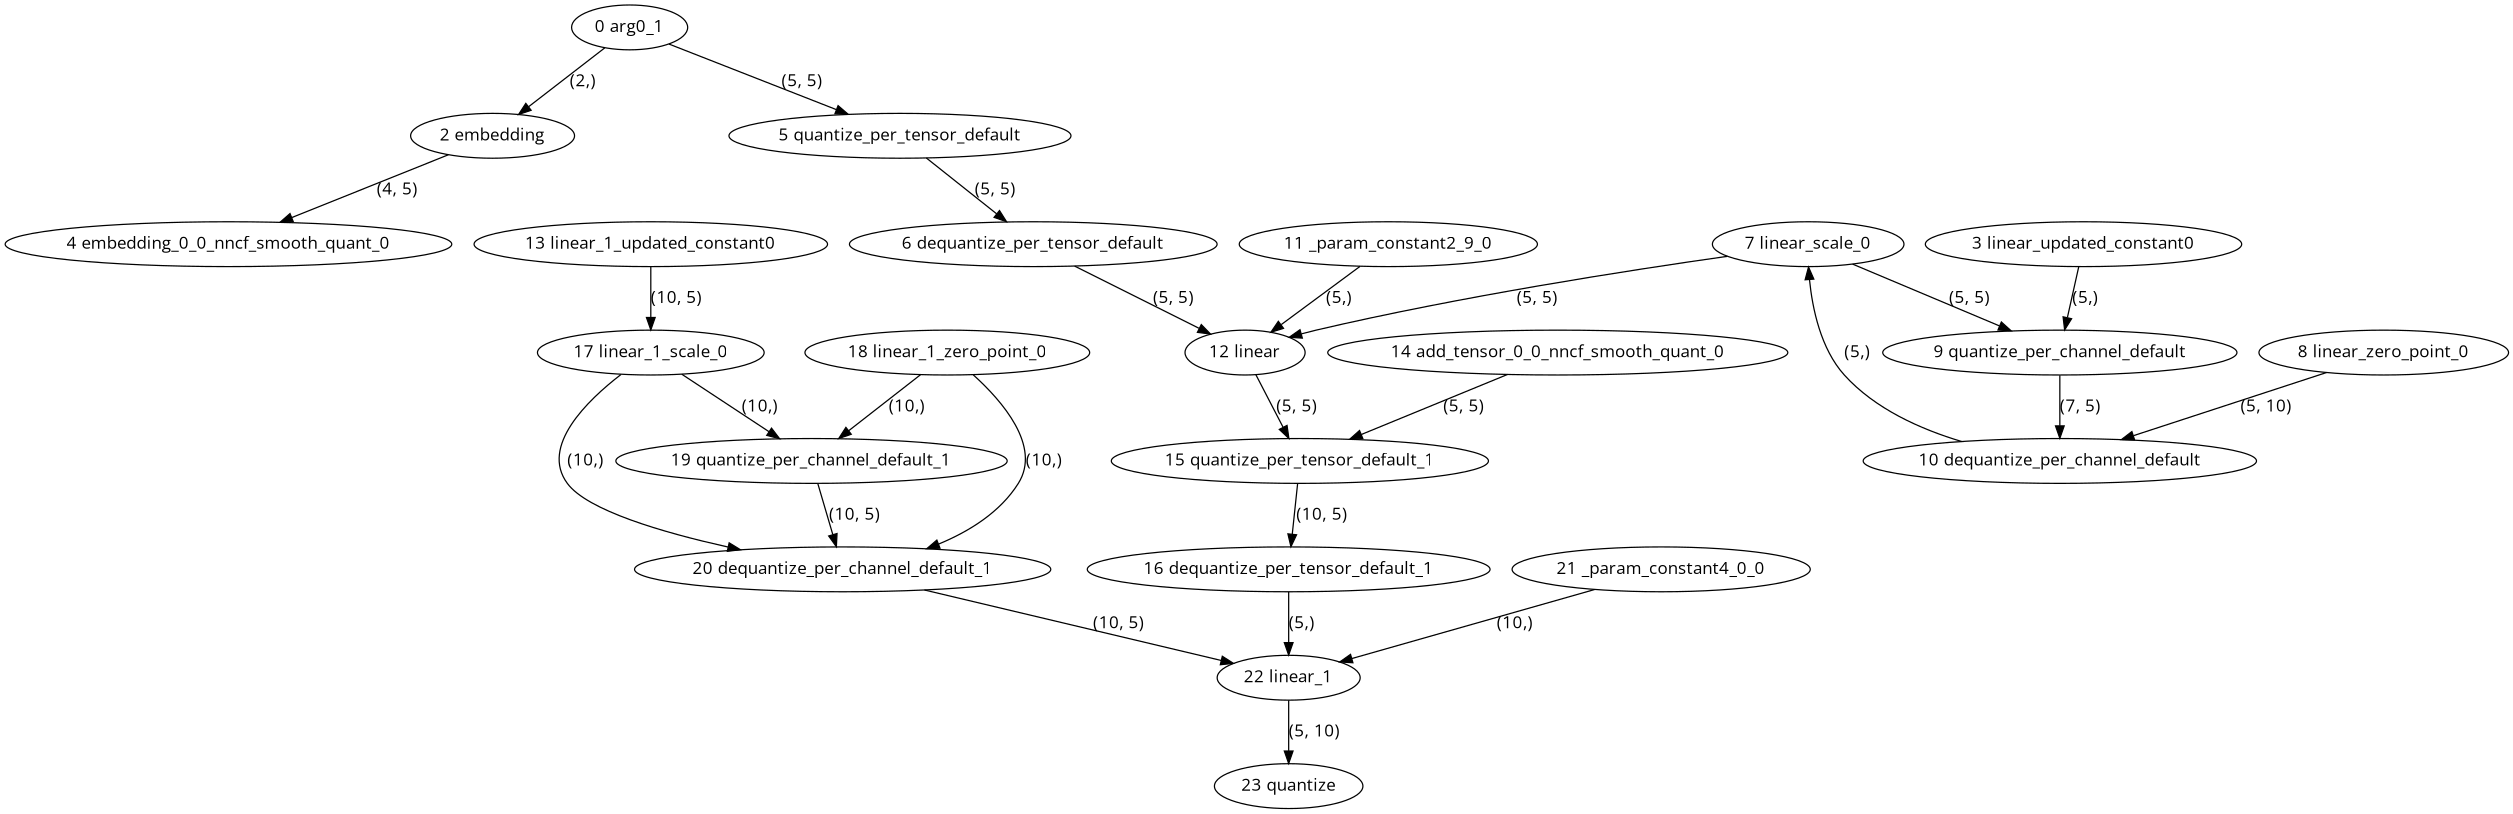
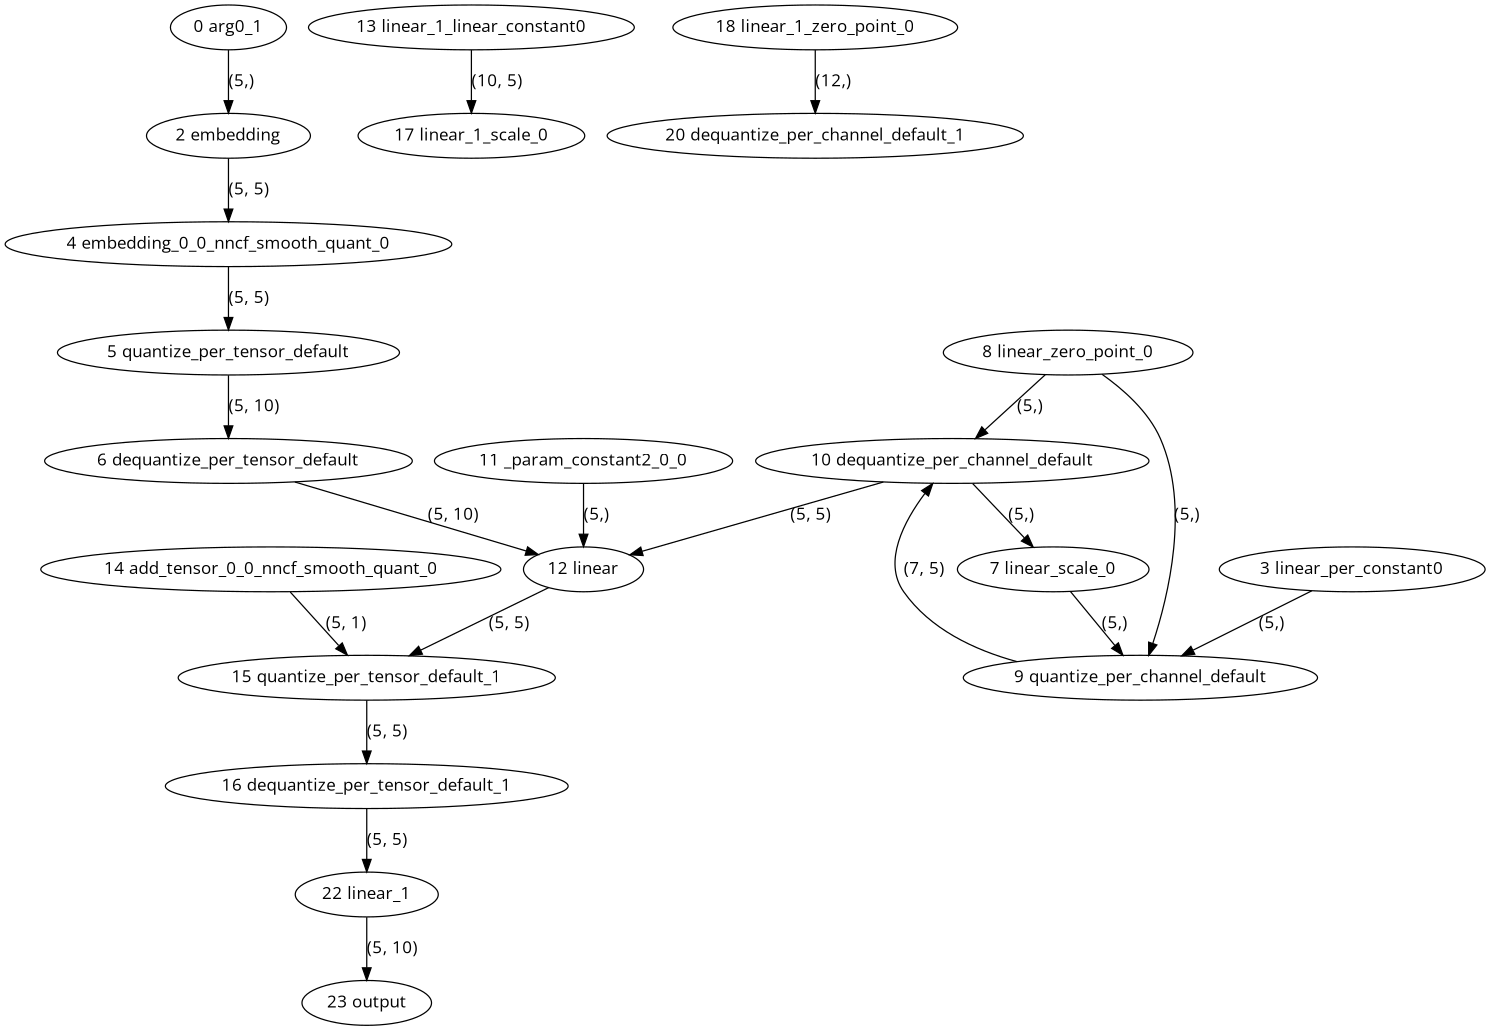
(753, 77) -> (228, 292)
(584, 82) -> (242, 82)
(398, 190) -> (250, 190)
(996, 190) -> (255, 407)
(651, 244) -> (471, 27)
(1388, 244) -> (584, 461)
(2084, 244) -> (1352, 569)
(1514, 290) -> (763, 517)
(1174, 298) -> (454, 515)
(1970, 298) -> (1115, 624)
(1464, 407) -> (347, 624)
(2267, 407) -> (1031, 407)
(812, 461) -> none
(1044, 461) -> (834, 82)
(583, 497) -> none
none -> (1174, 497)
(1322, 515) -> (388, 732)
(1661, 569) -> none
(1302, 624) -> (388, 840)
(1073, 625) -> none
(1289, 786) -> (367, 1003)
